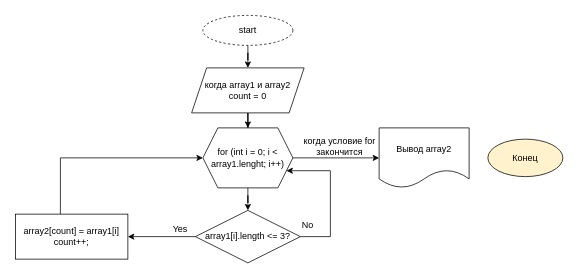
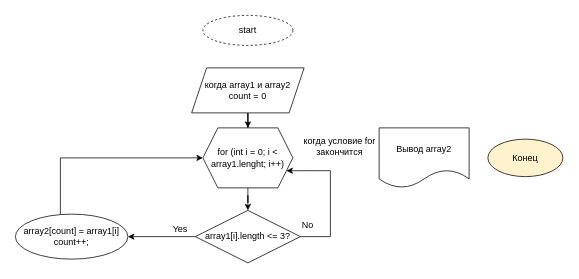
(248, 57) -> none
(372, 158) -> none
(72, 237) -> (72, 237)
